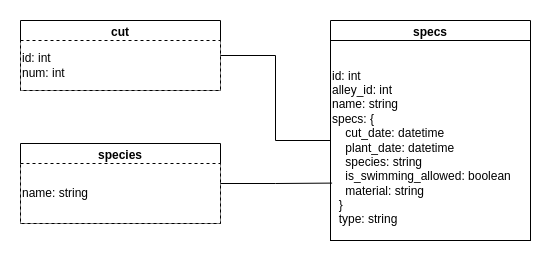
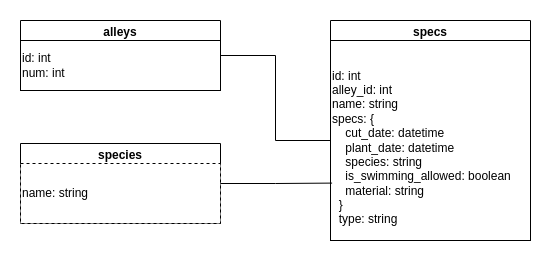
(121, 33) -> (121, 33)
(121, 66) -> (121, 66)
